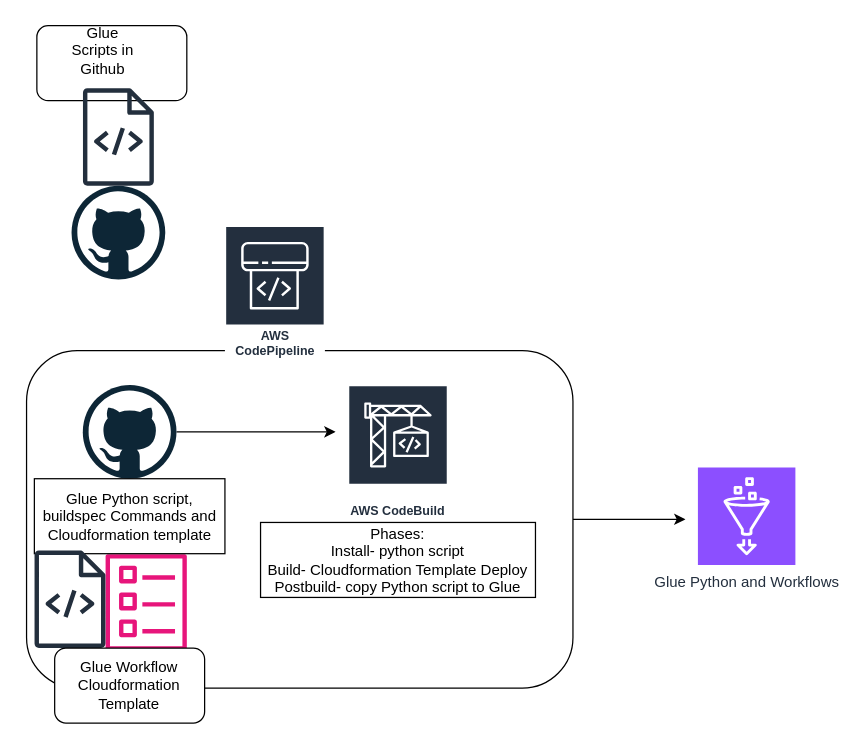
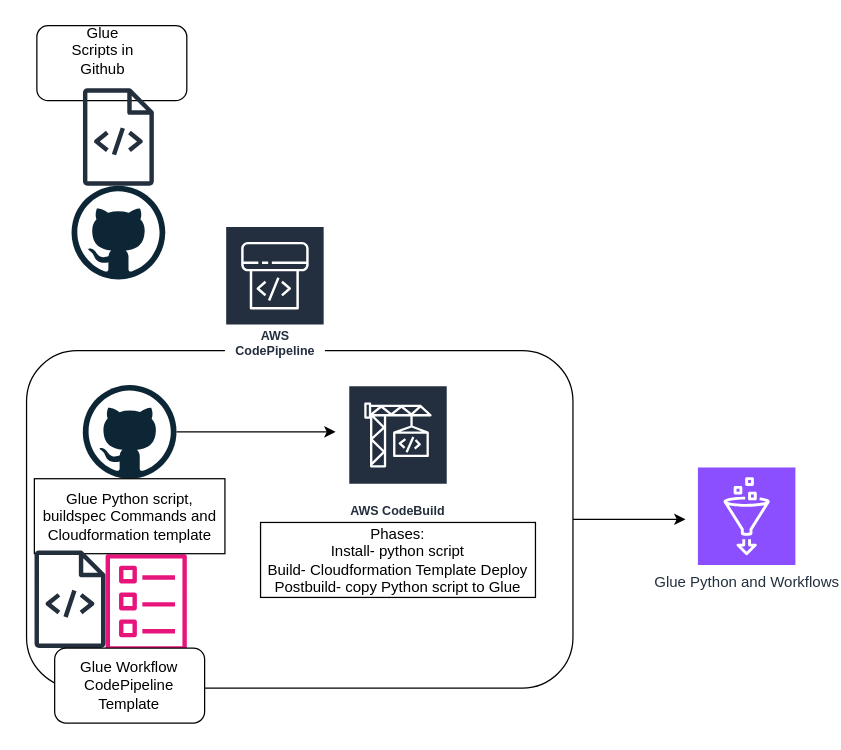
(129, 686) -> (129, 686)
